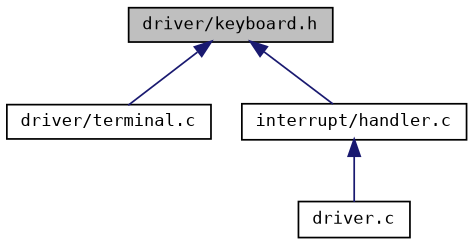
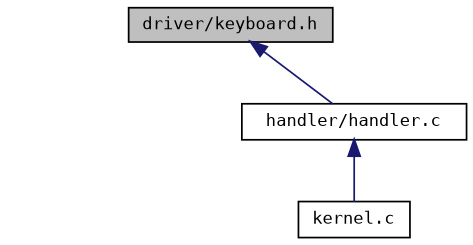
(109, 122) -> none
(354, 122) -> (354, 122)
(354, 220) -> (354, 220)
